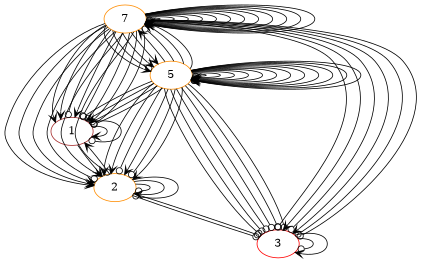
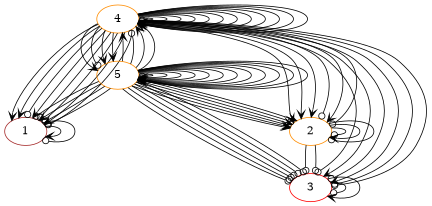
(125, 19) -> (118, 19)
(87, 158) -> none
(100, 161) -> none
